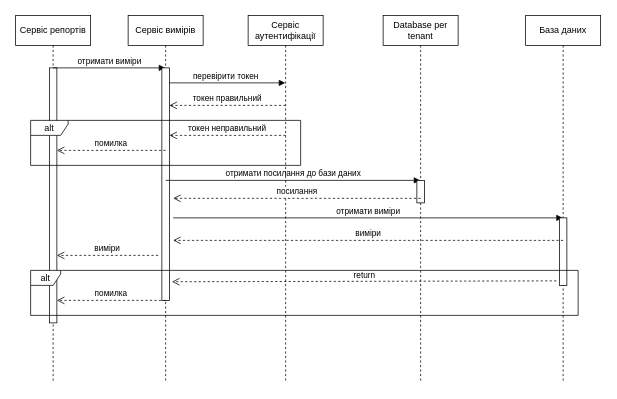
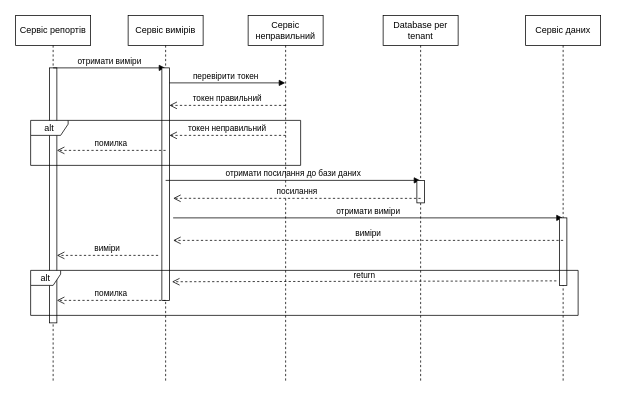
(285, 30) -> (285, 30)
(563, 30) -> (563, 30)
